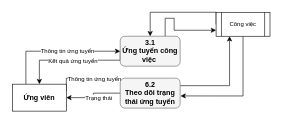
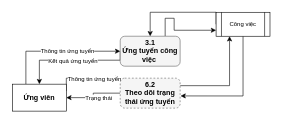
(150, 93) -> (150, 93)
